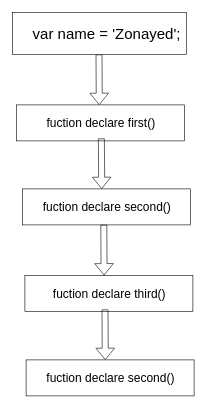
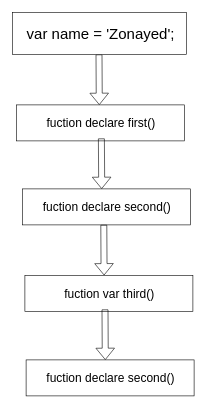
(107, 33) -> (101, 33)
(110, 293) -> (110, 293)
